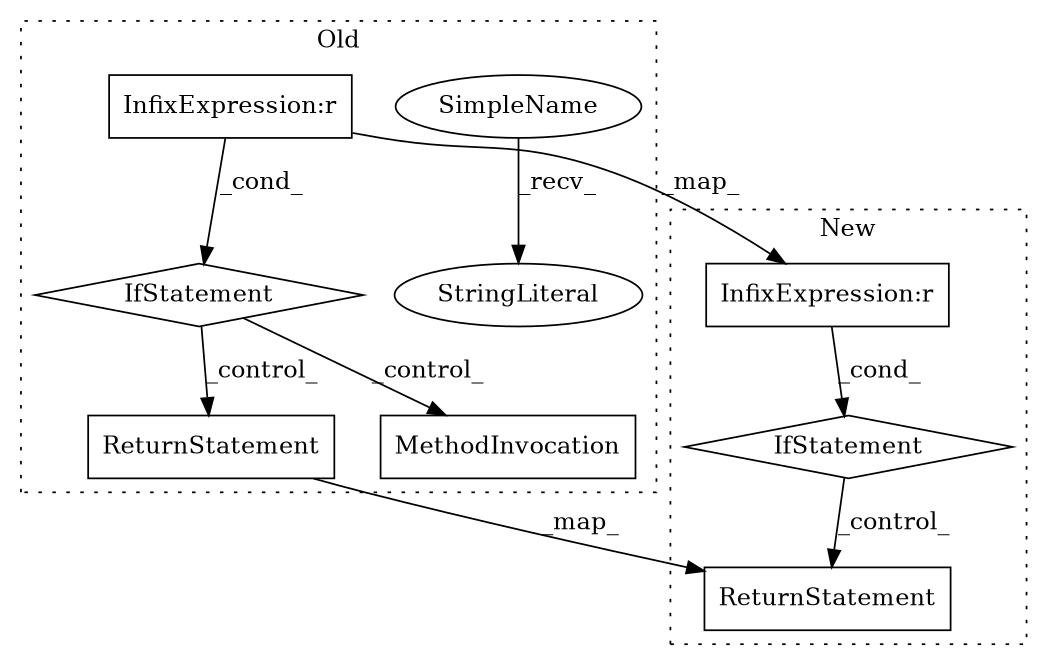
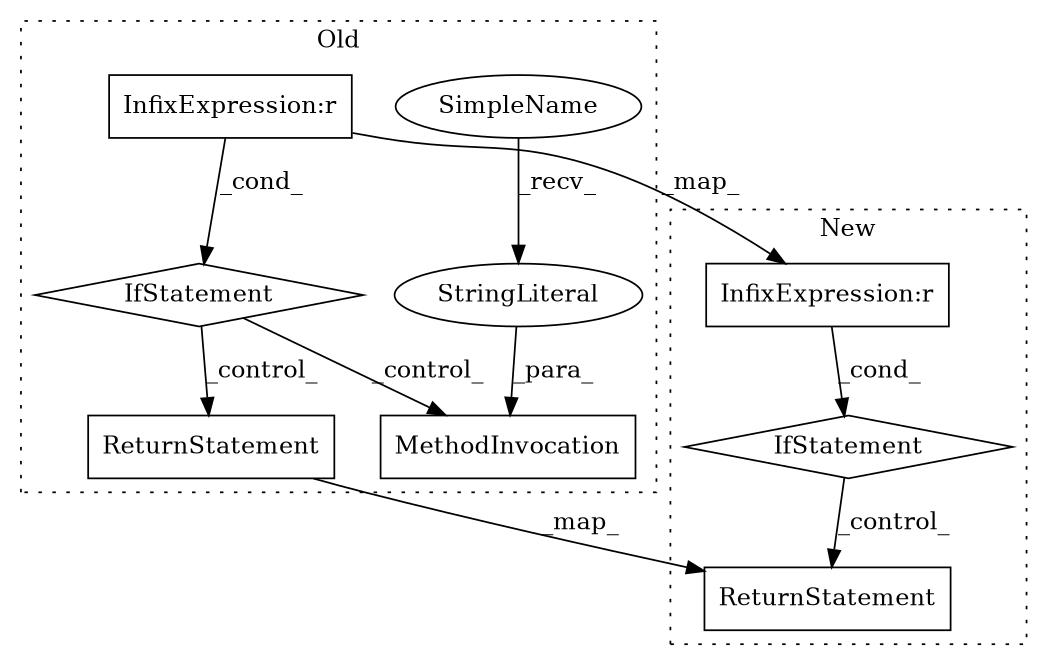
none -> (514, 362)
